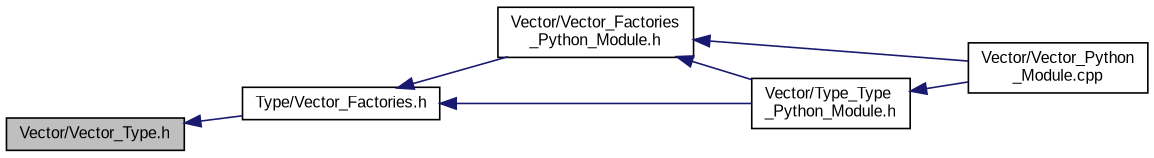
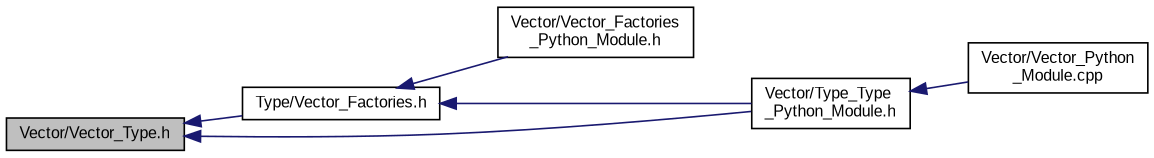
(839, 51) -> none
(722, 70) -> (476, 133)
